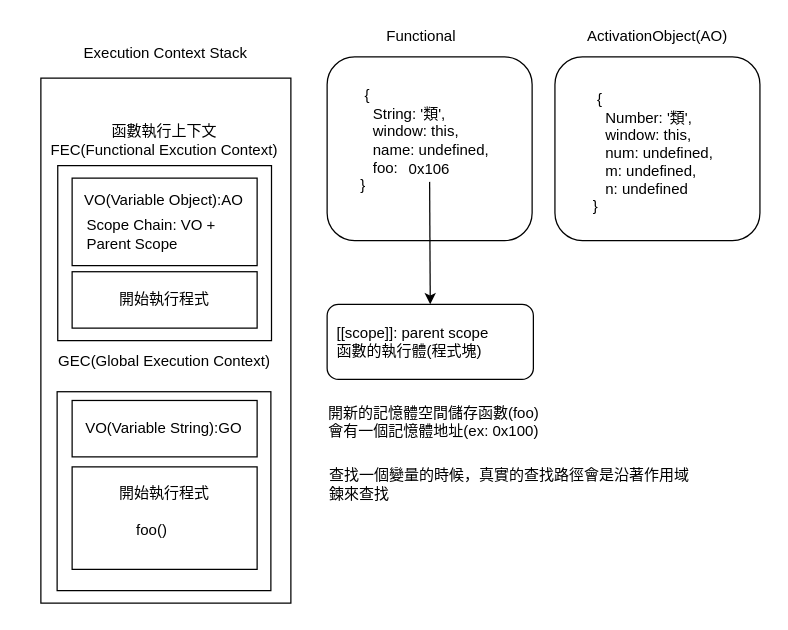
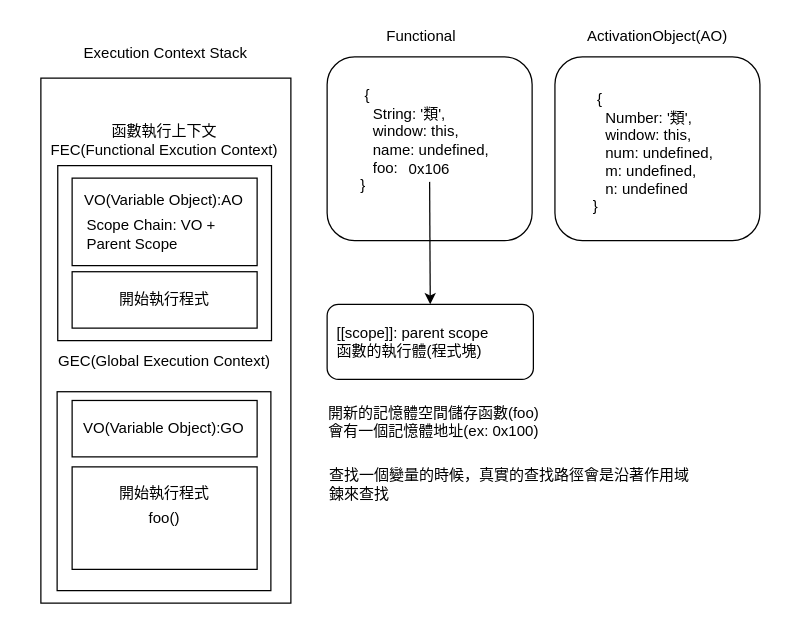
(164, 428) -> (164, 428)
(152, 531) -> (164, 518)
